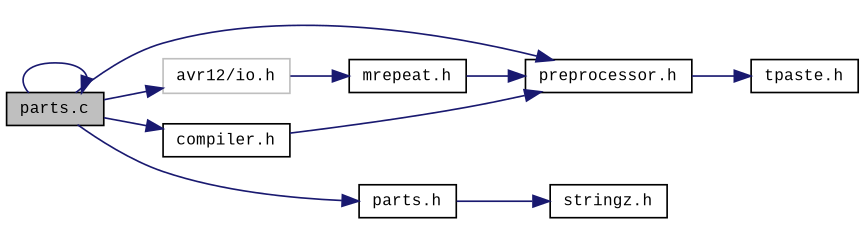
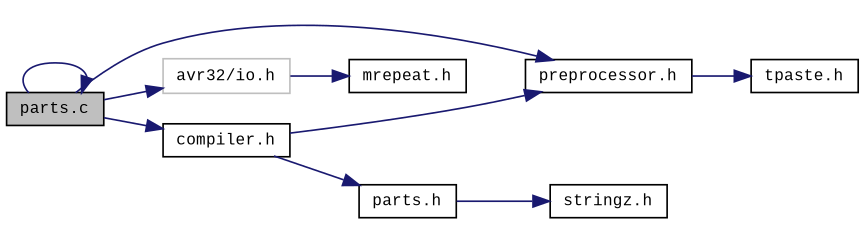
(226, 76) -> (226, 76)
(487, 76) -> none
(203, 183) -> (309, 168)
